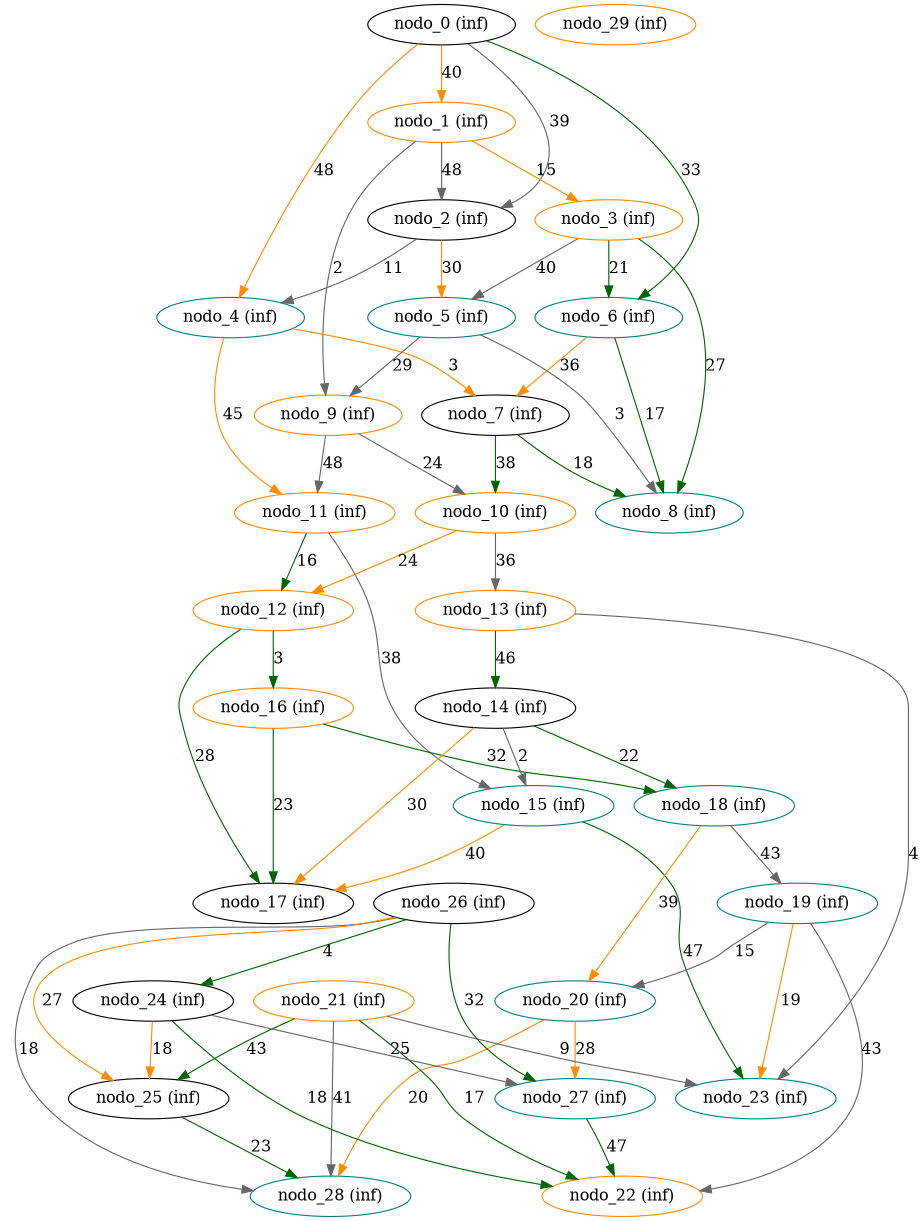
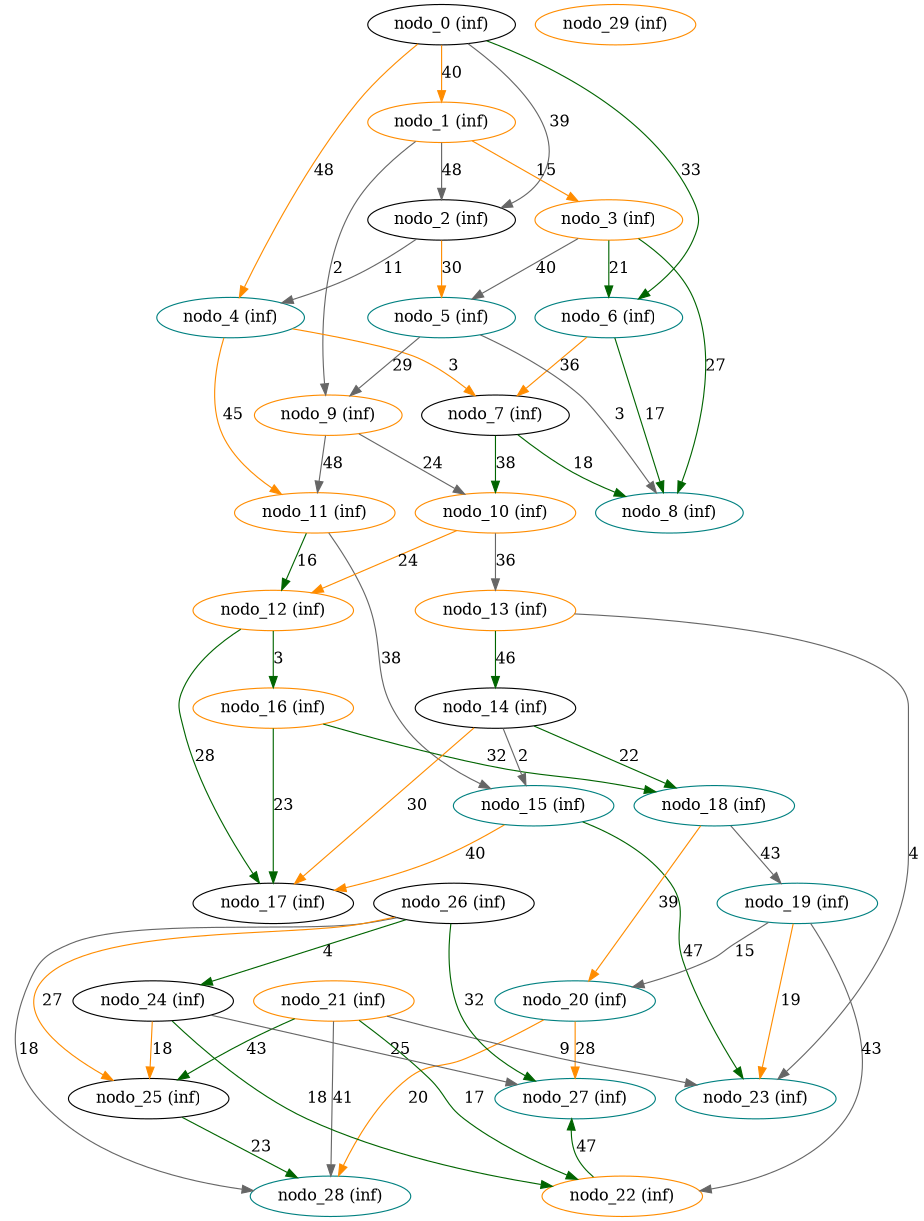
(599, 1142) -> (576, 1156)
